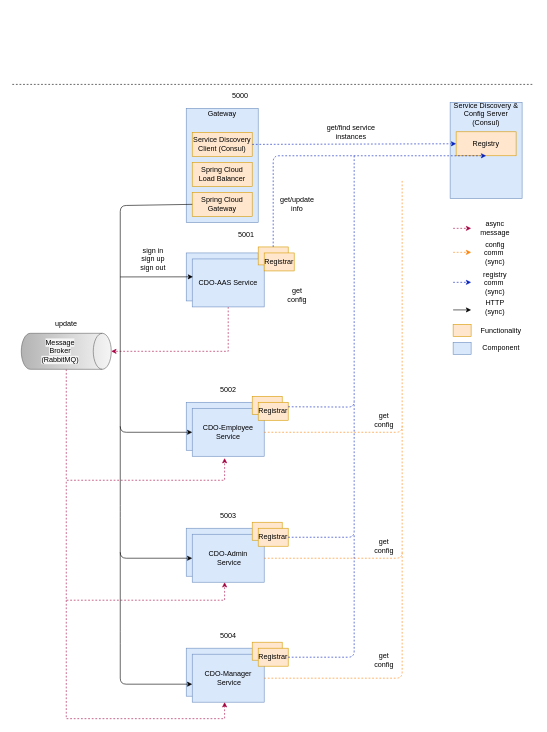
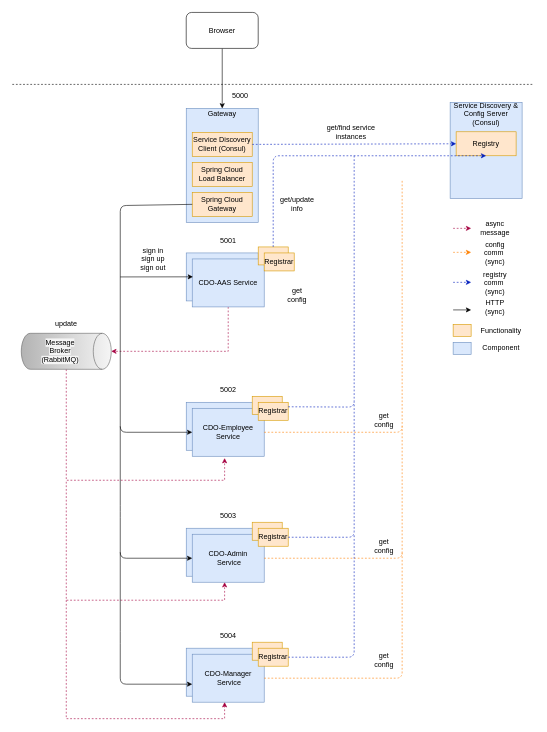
none -> (222, 30)
none -> (222, 102)
(246, 235) -> (228, 241)
